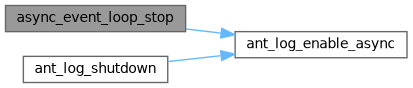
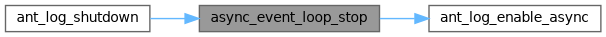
(194, 59) -> (168, 19)
